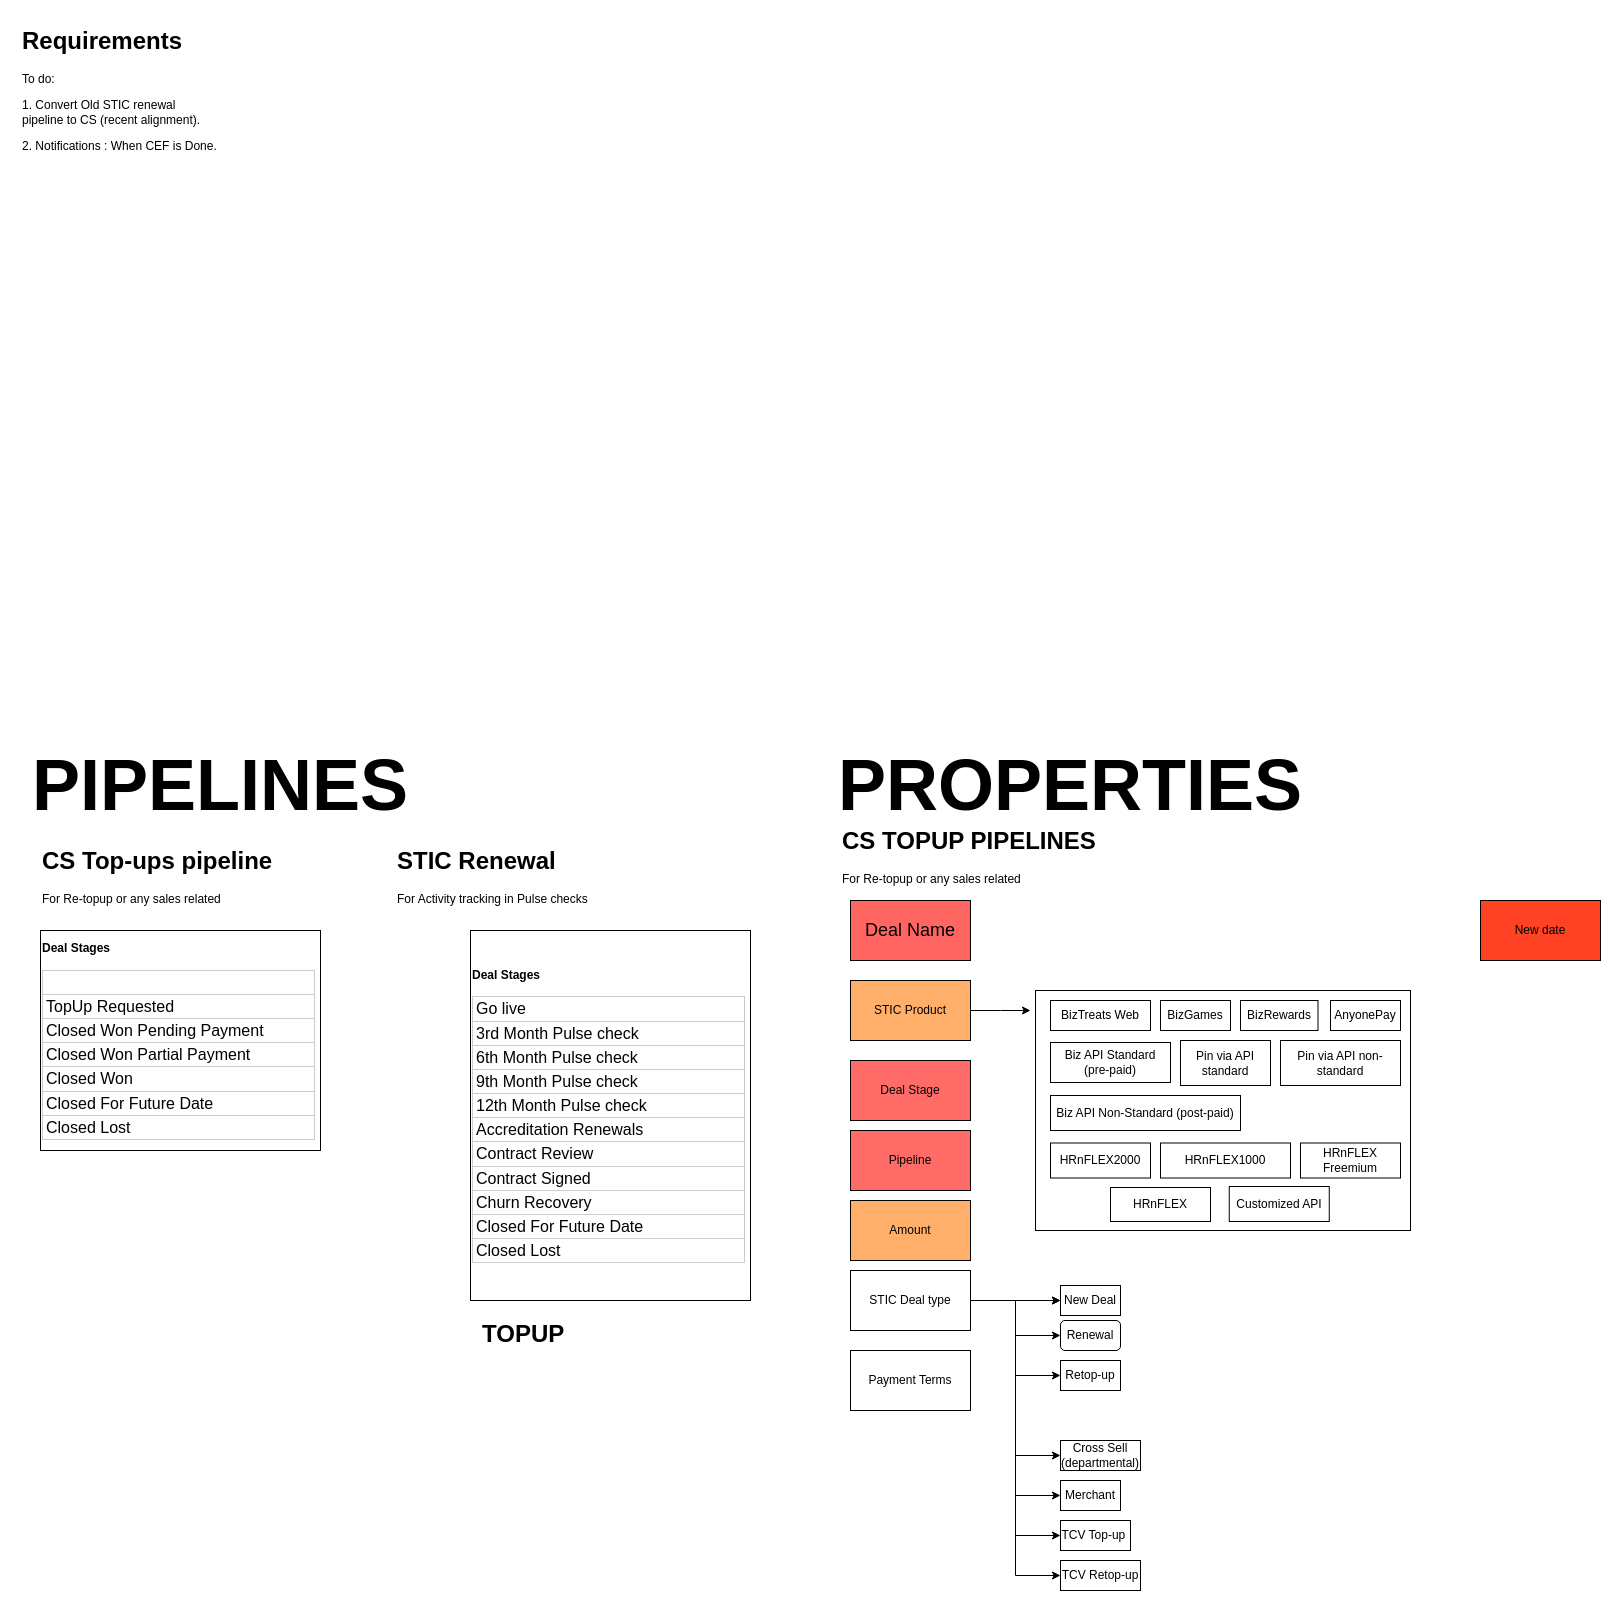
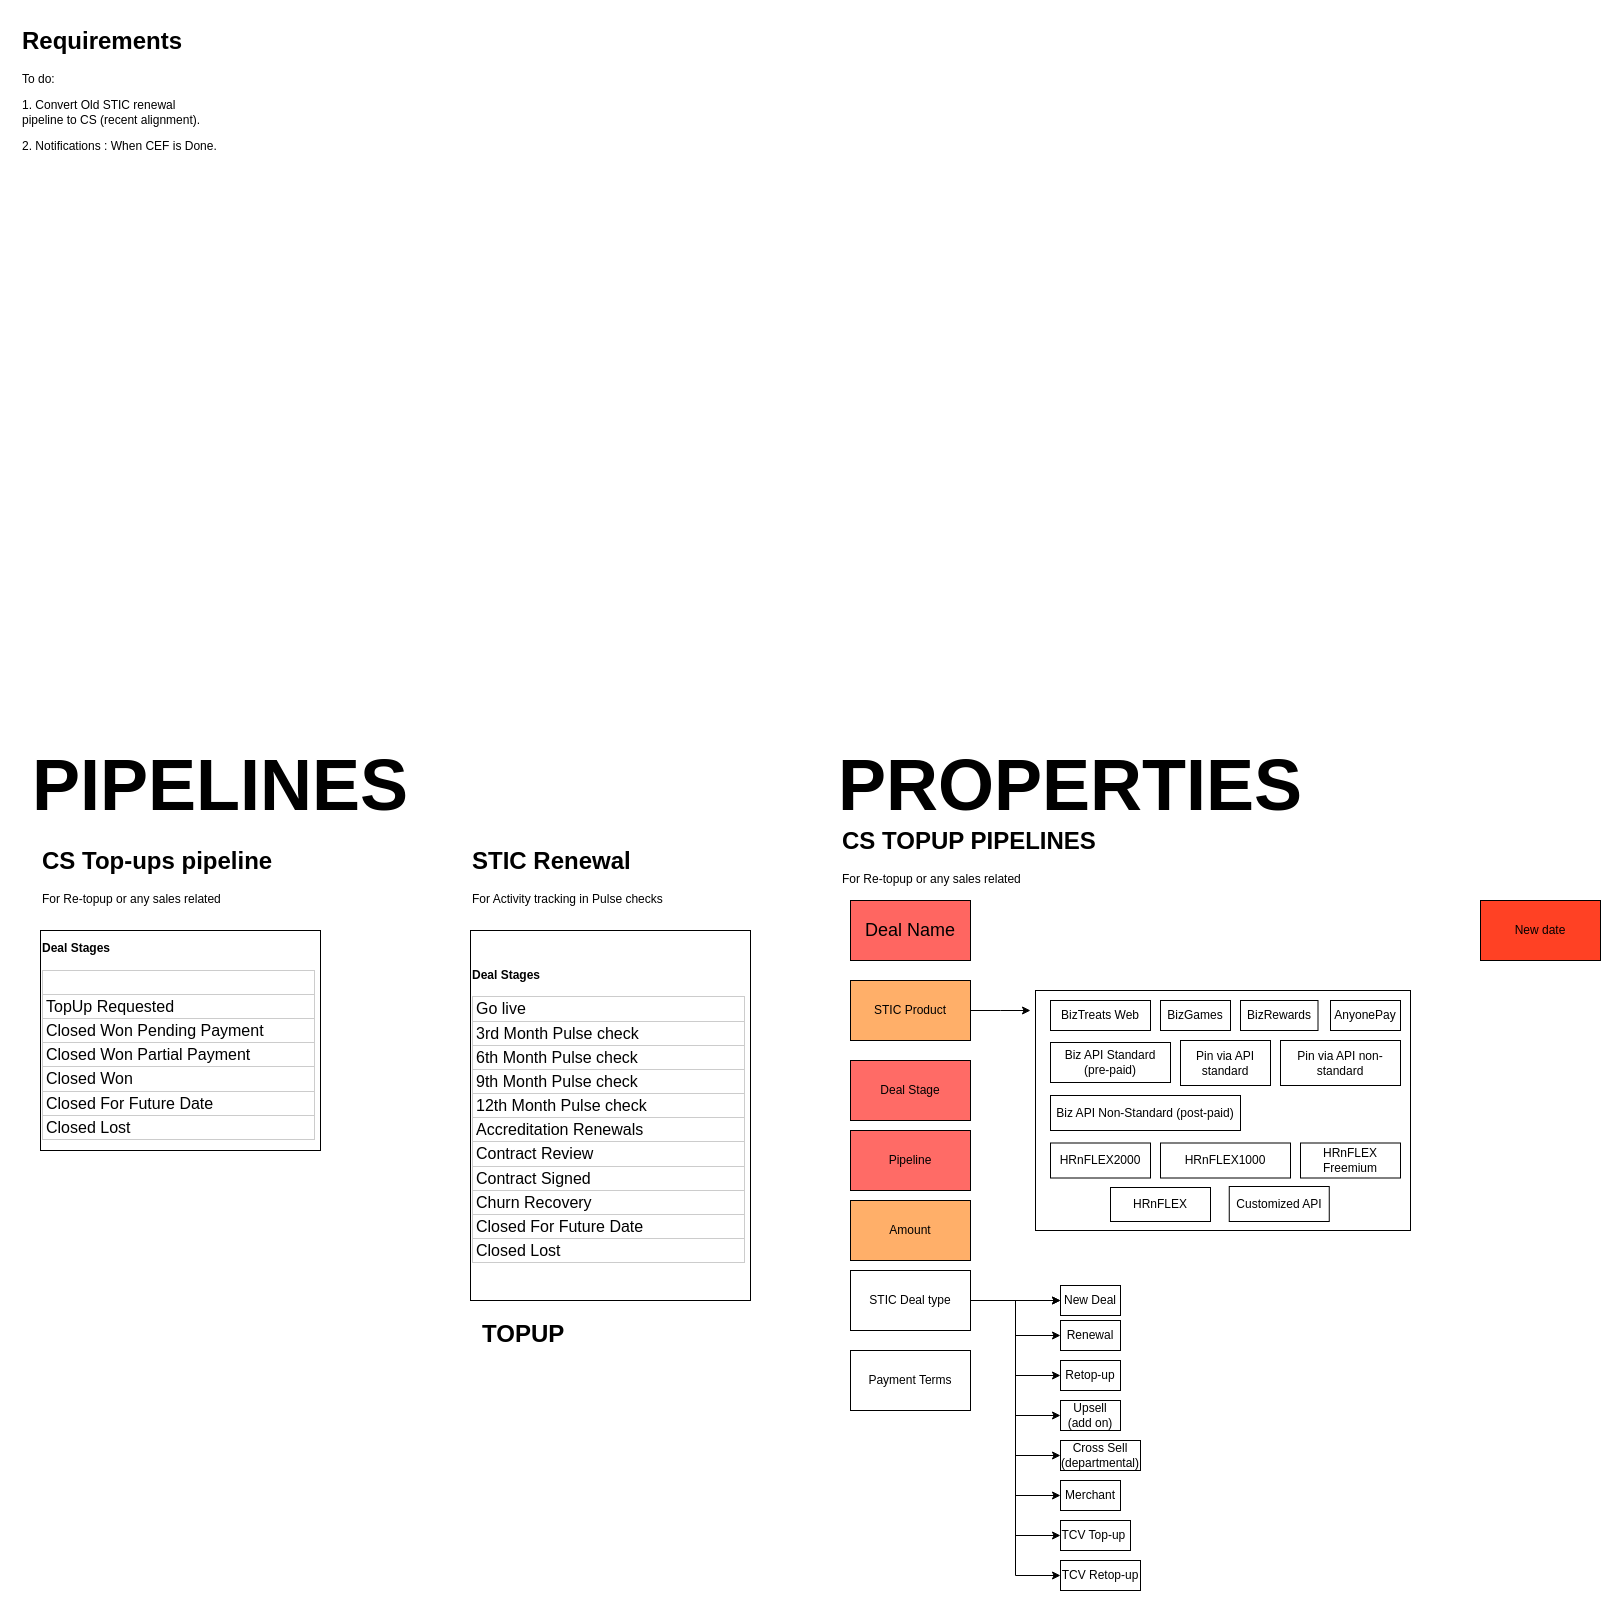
(511, 876) -> (586, 876)
(1091, 1336) -> (1091, 1336)
none -> (1035, 1416)
none -> (1091, 1416)
